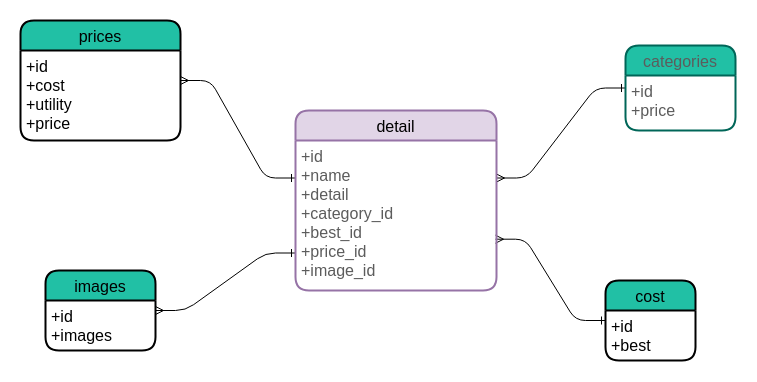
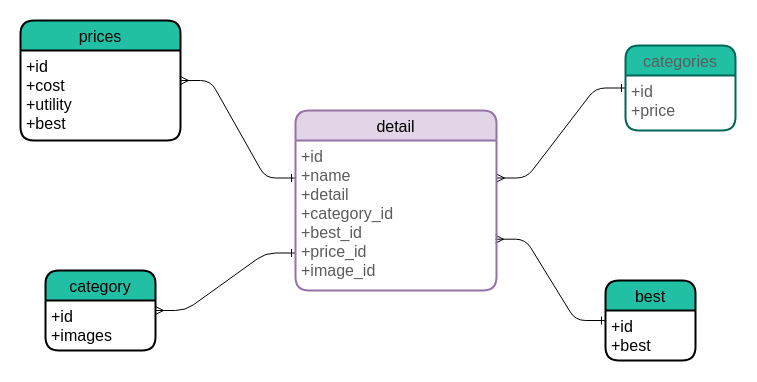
(37, 67) -> (37, 67)
(100, 287) -> (100, 287)
(650, 297) -> (650, 297)
